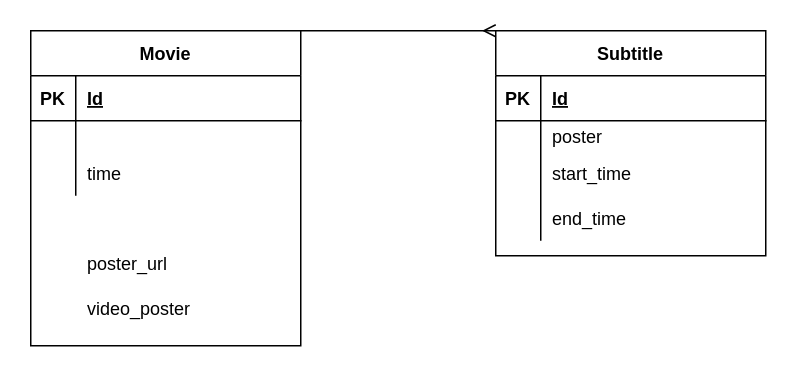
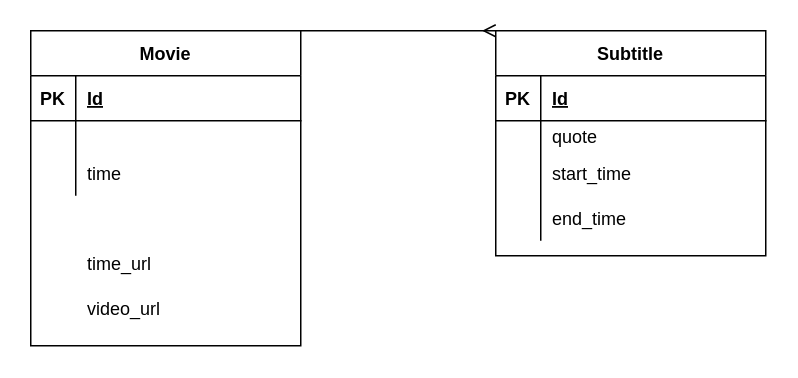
(582, 137) -> (577, 137)
(135, 264) -> (123, 264)
(145, 309) -> (128, 309)
